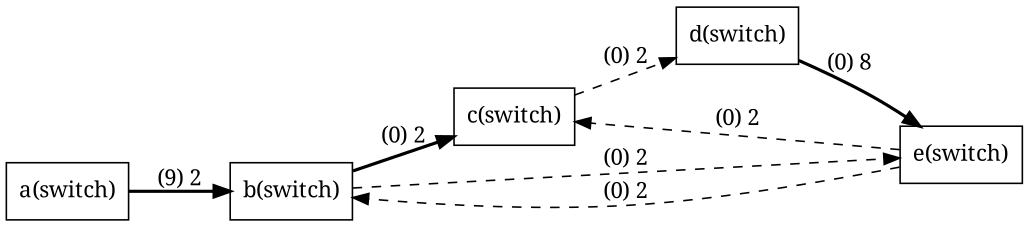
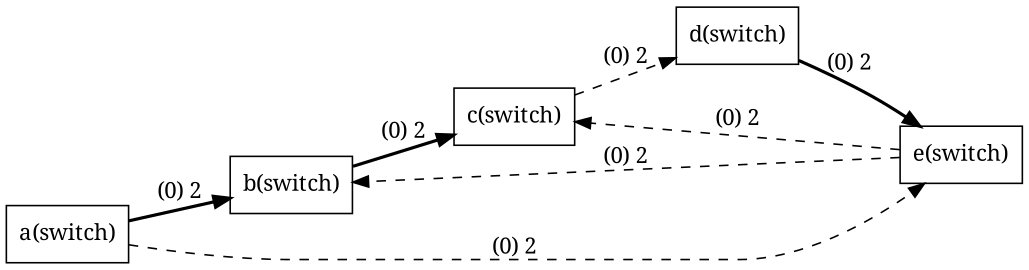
(849, 64) -> (849, 64)
(618, 173) -> (527, 260)
(179, 179) -> (179, 192)
